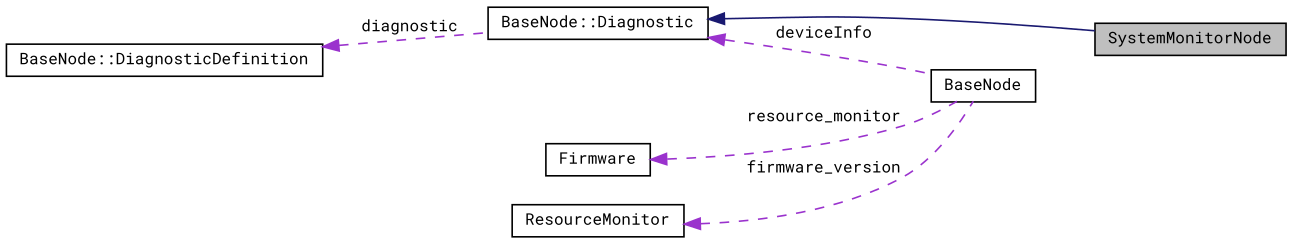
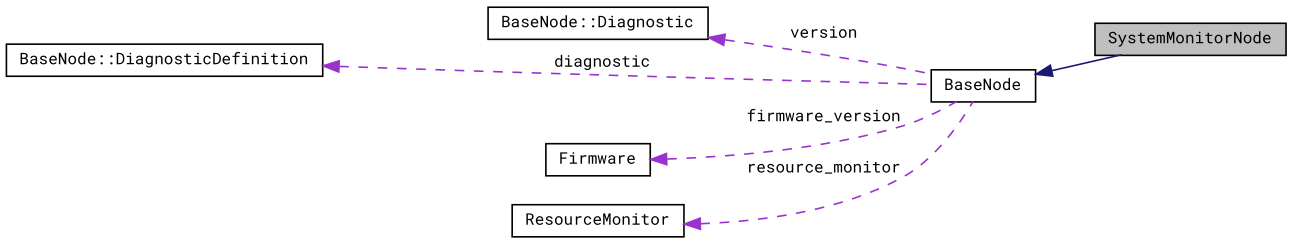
(910, 19) -> (1087, 63)
(820, 34) -> (820, 34)
(413, 39) -> (635, 76)
(820, 117) -> (820, 117)
(820, 169) -> (820, 169)
